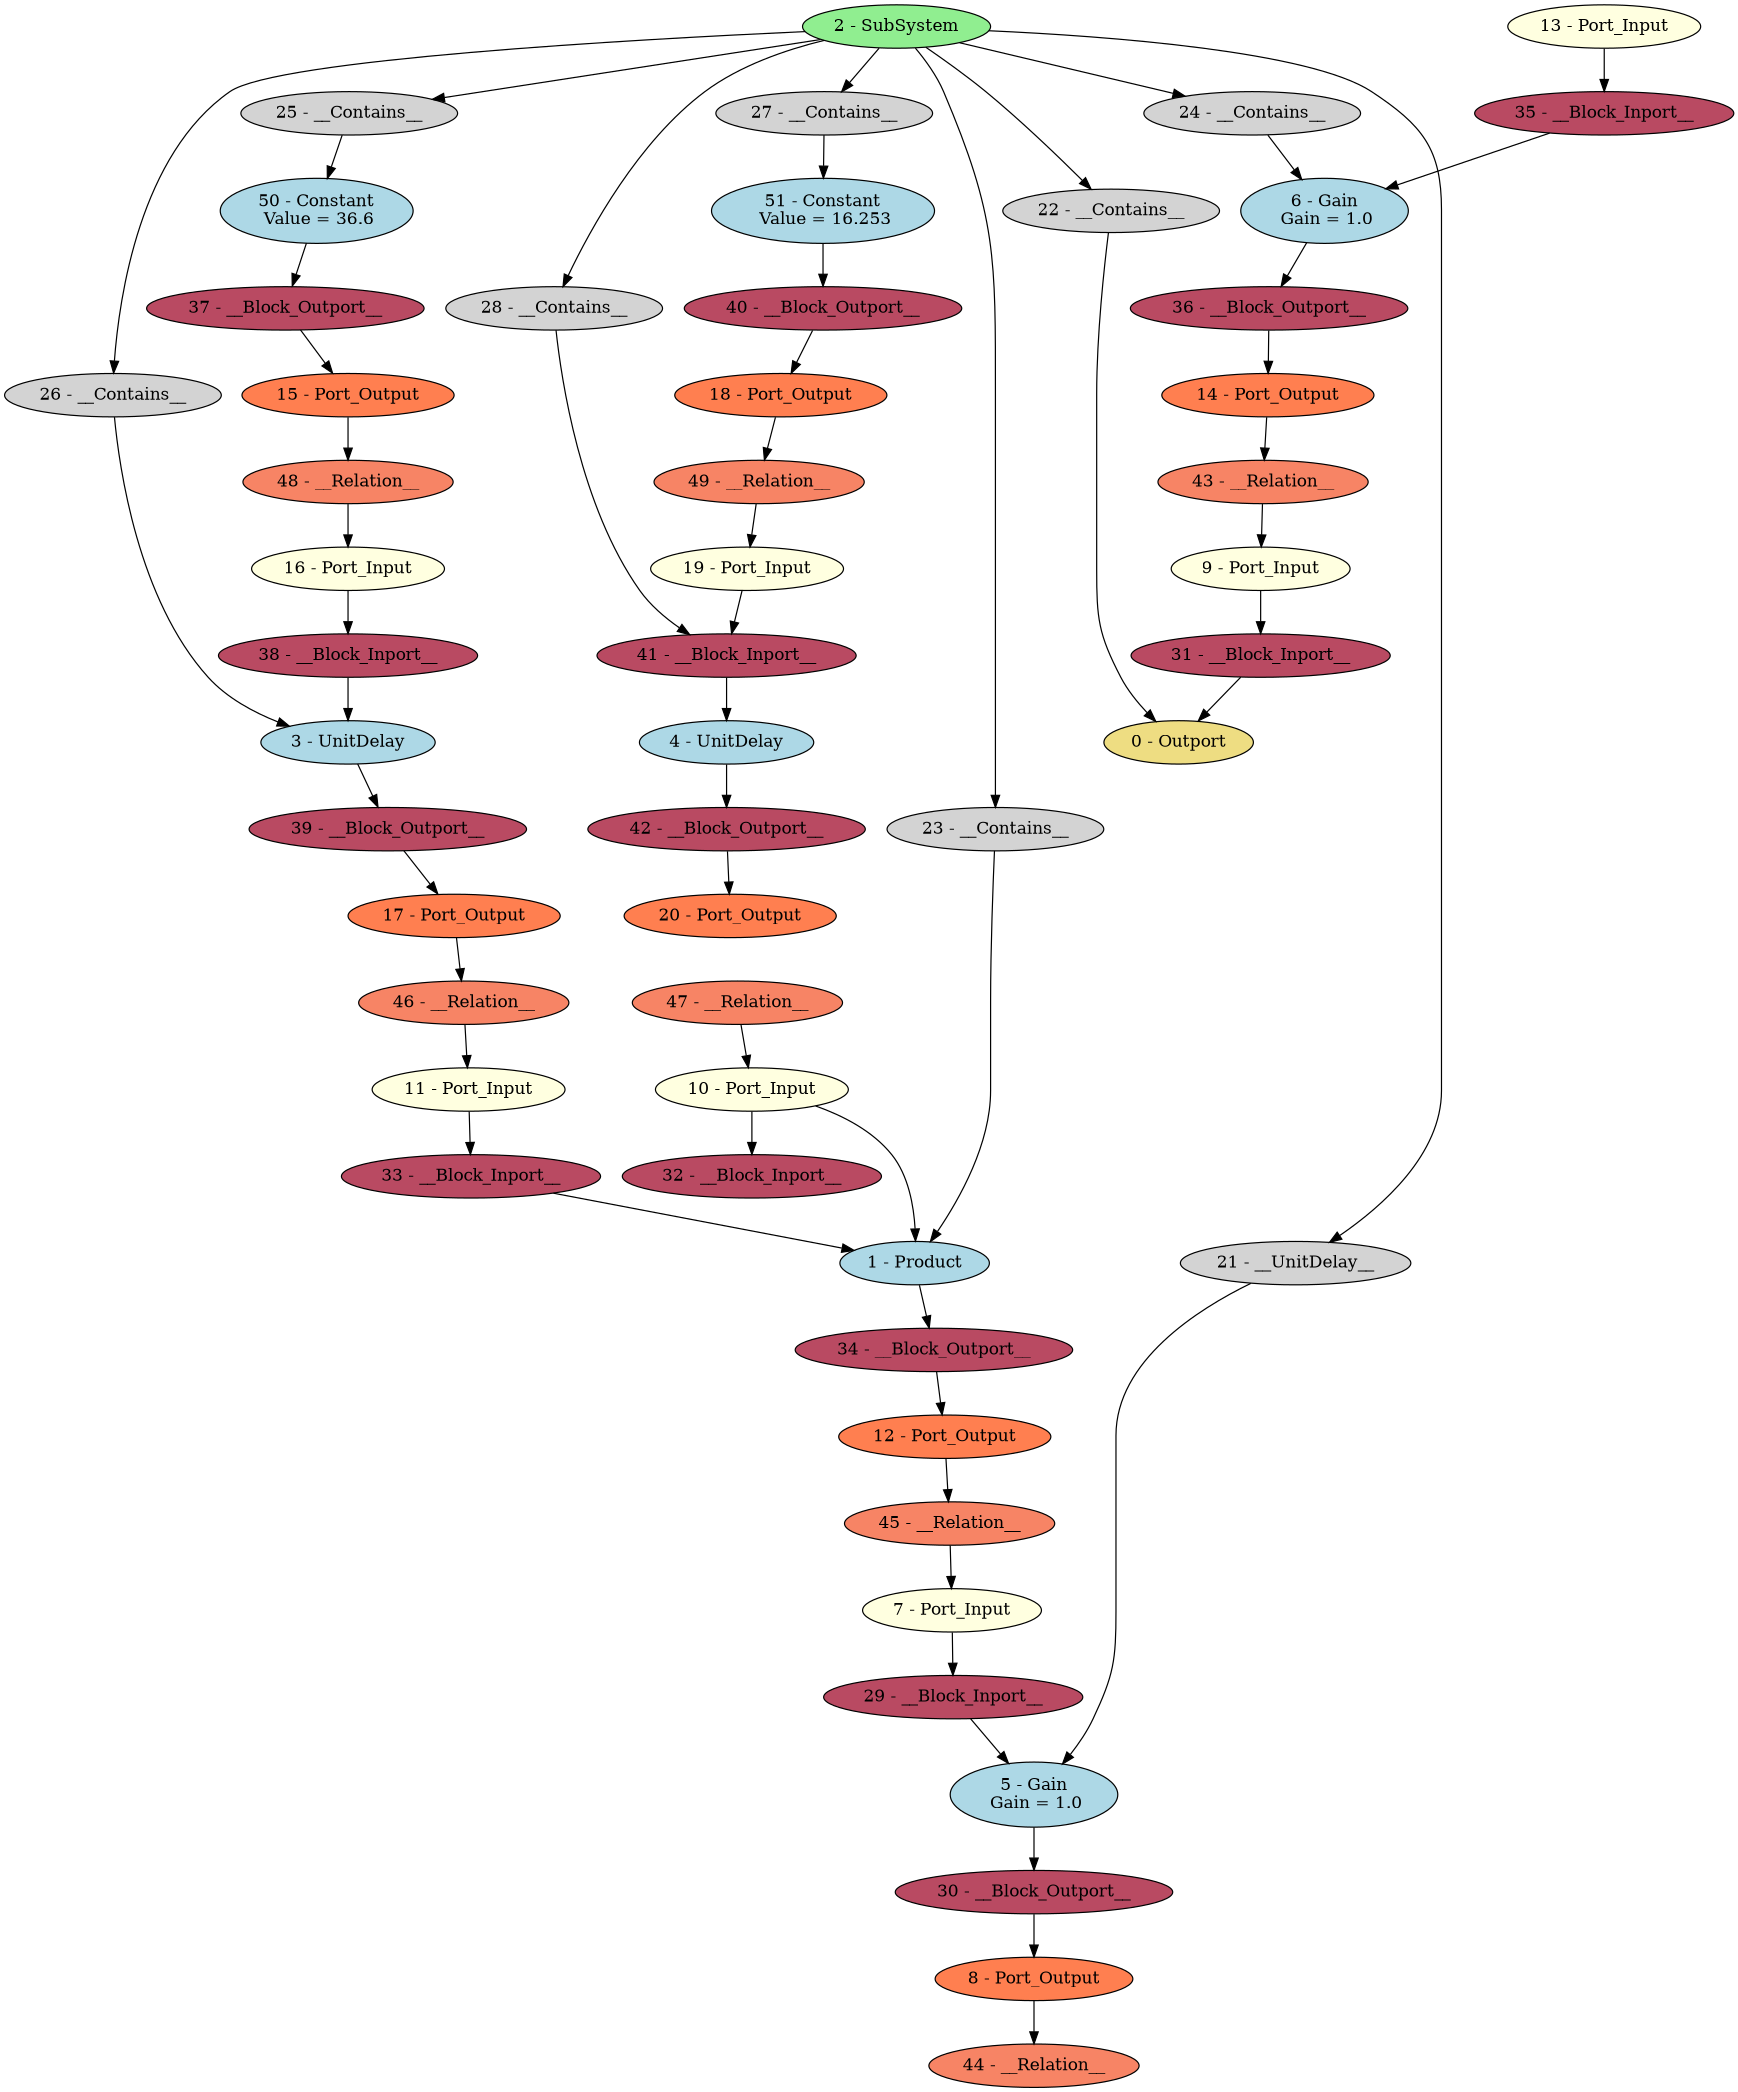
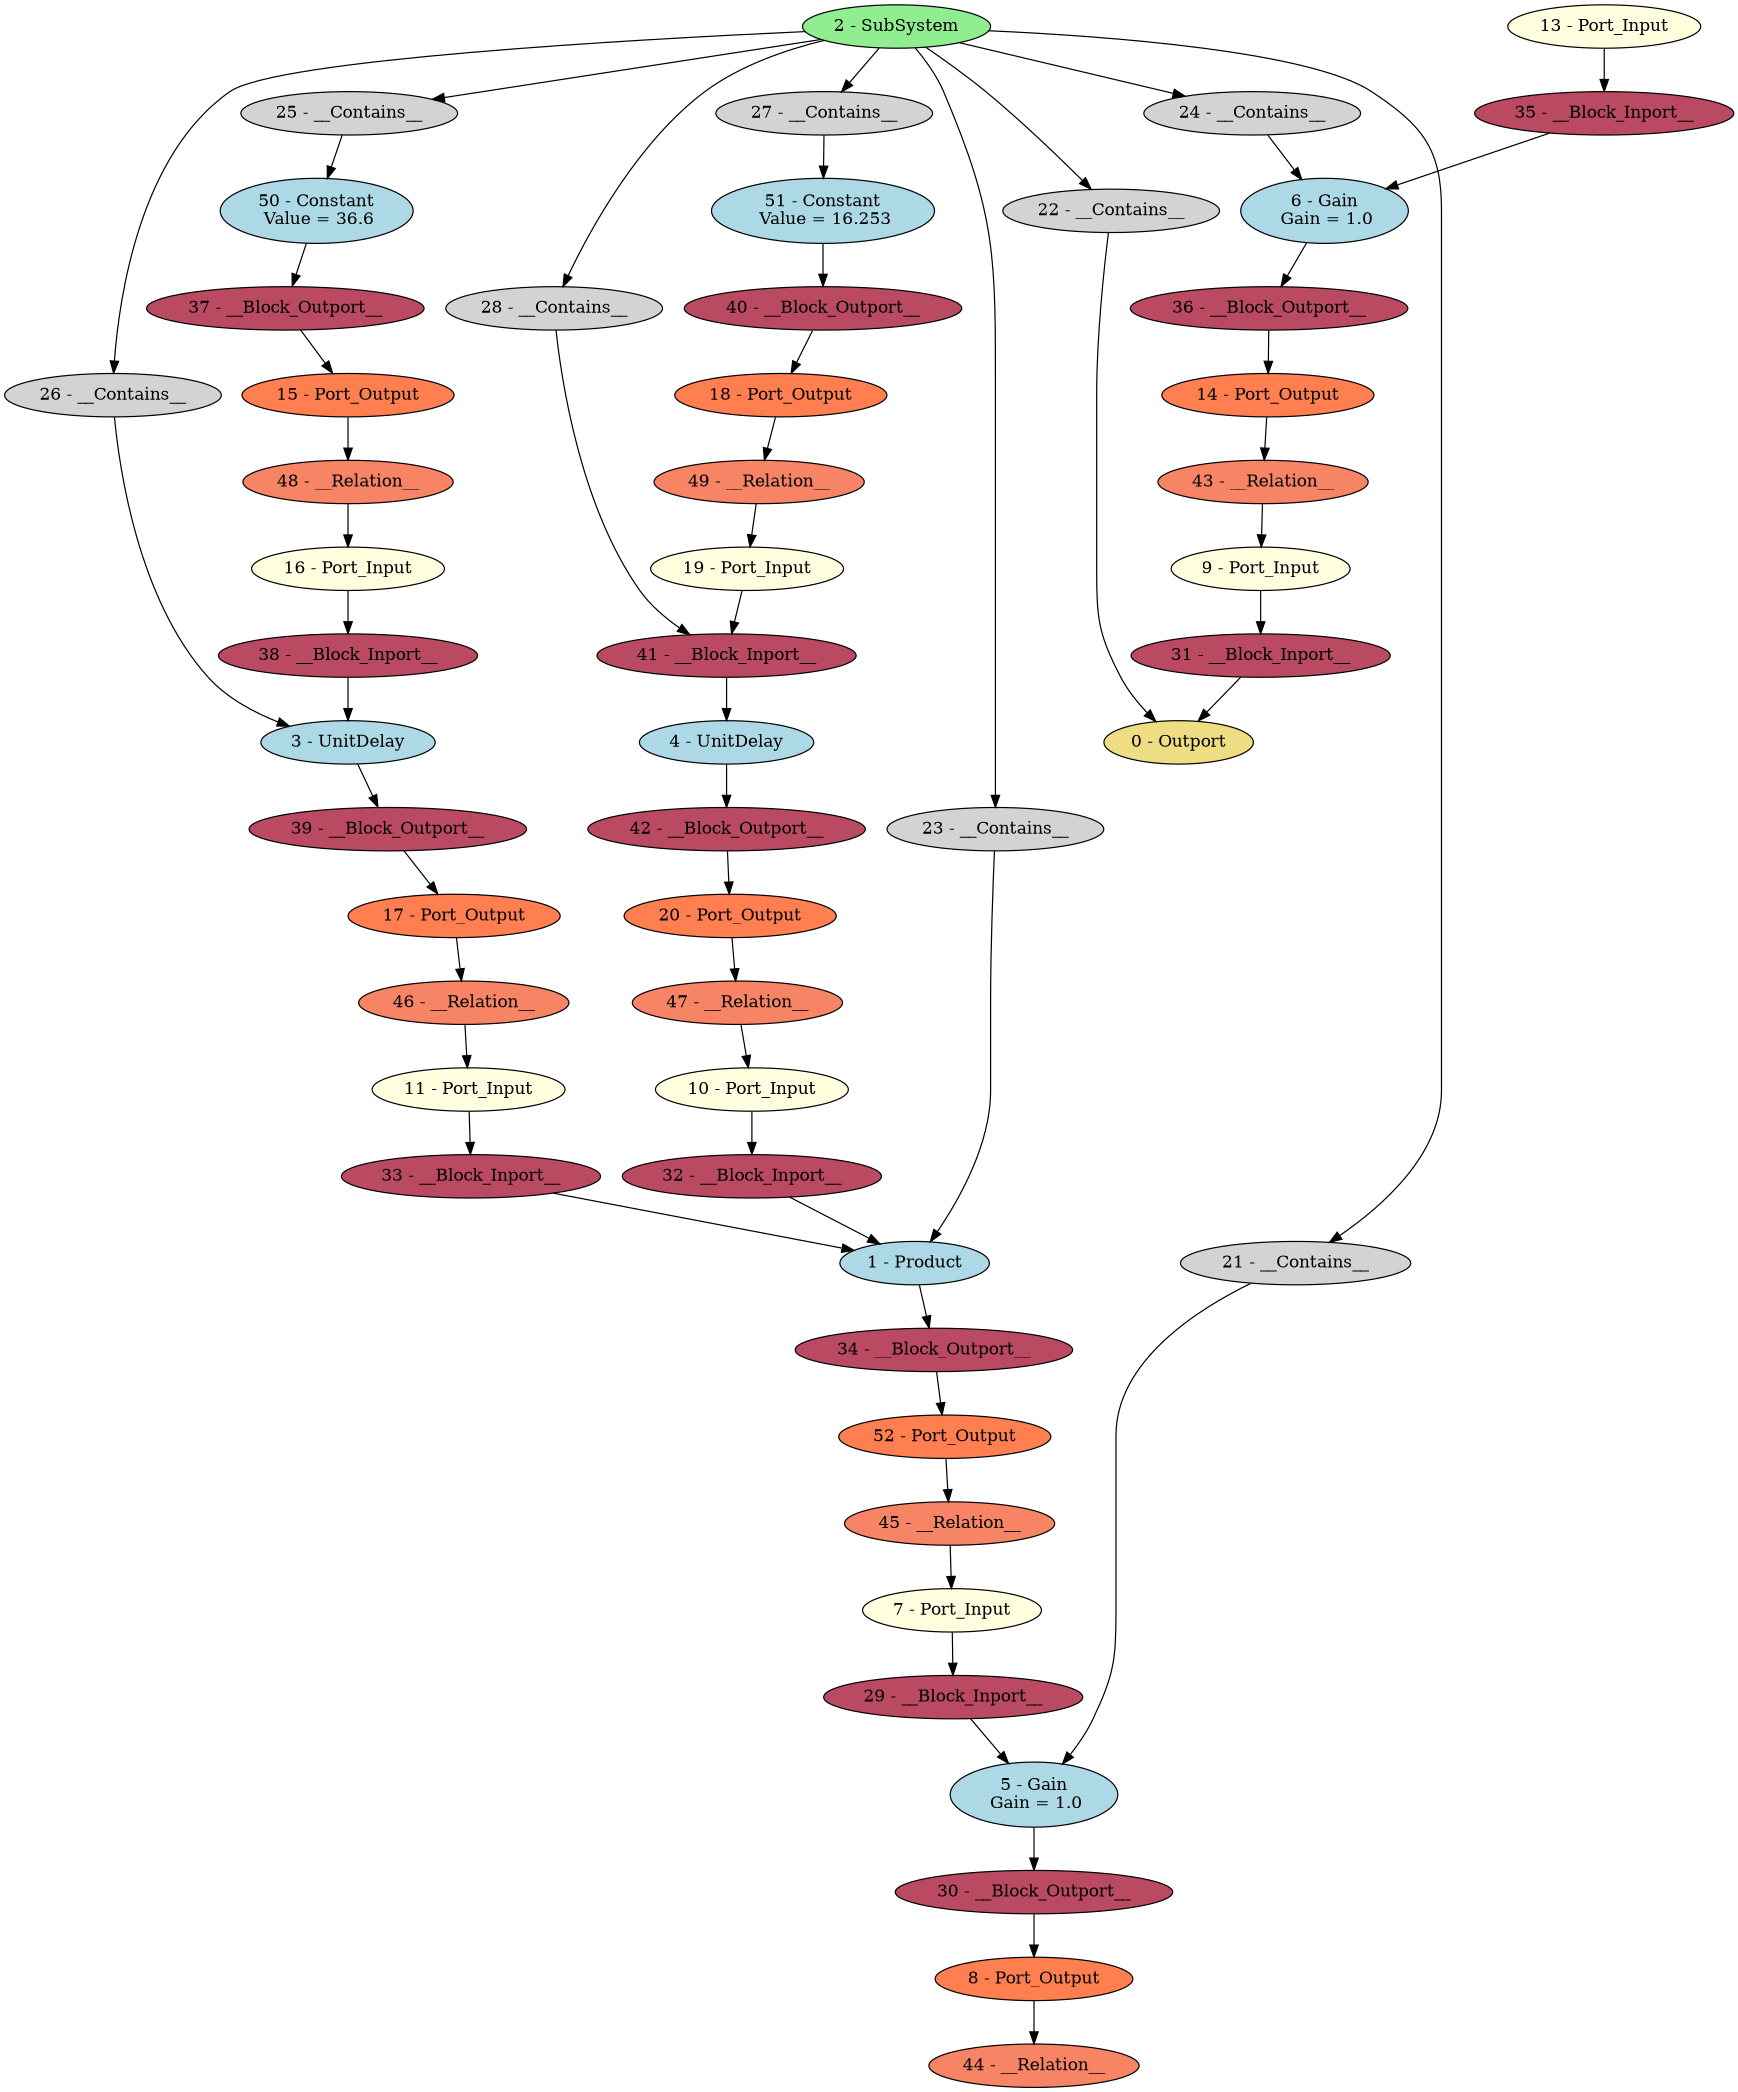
none -> (733, 953)
(888, 1150) -> (829, 1218)
(1296, 1263) -> (1296, 1263)
(945, 1437) -> (945, 1437)
